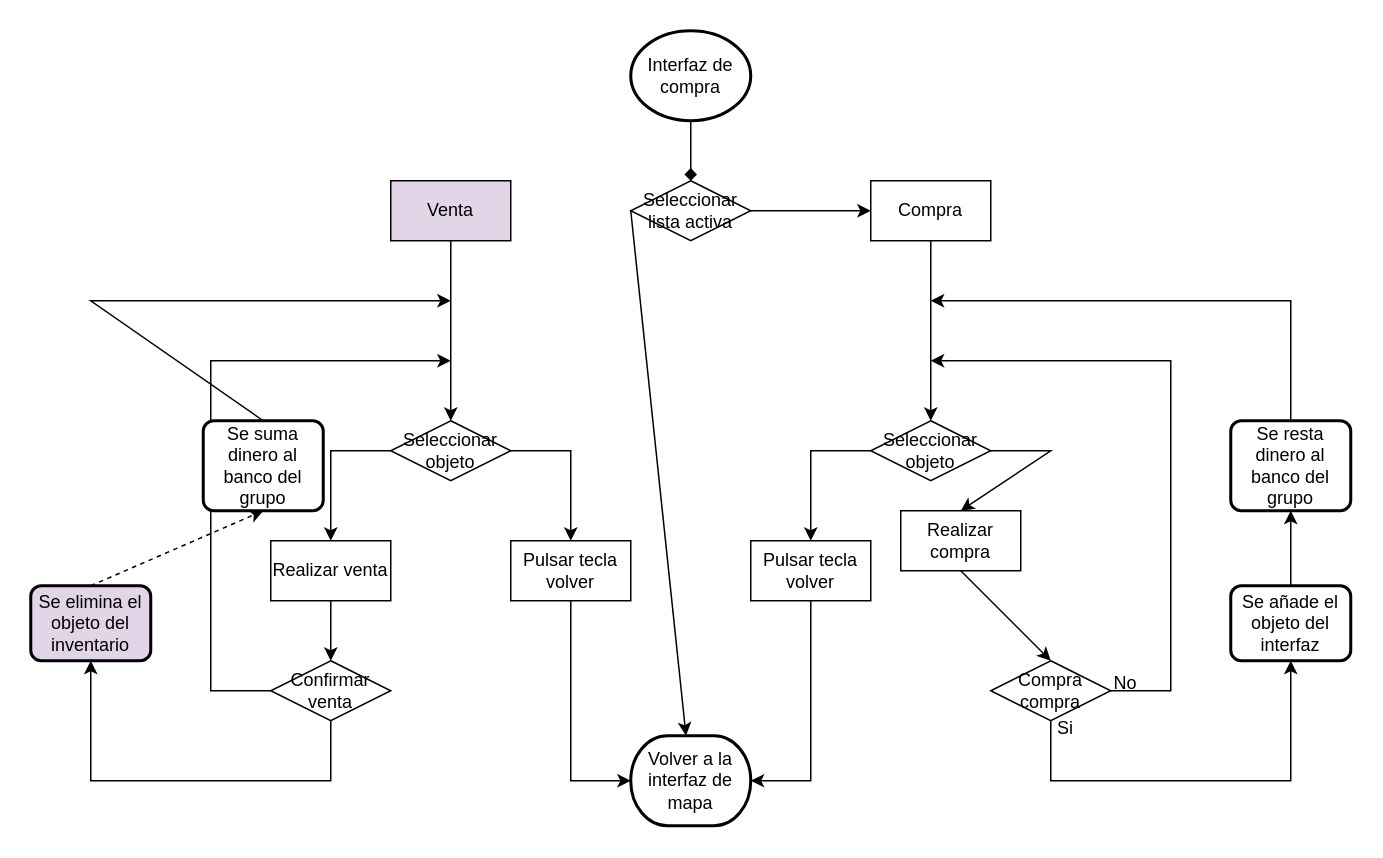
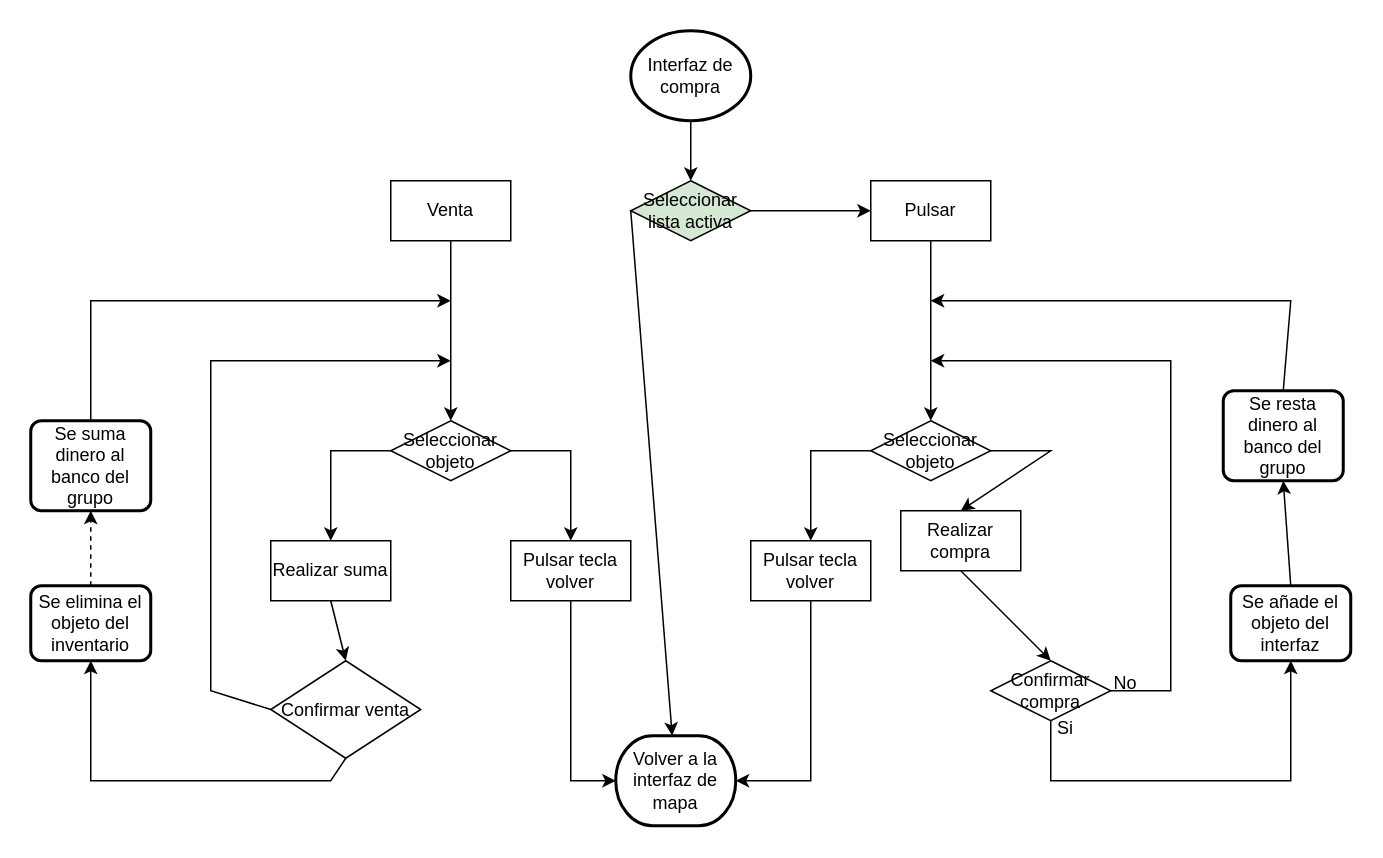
(691, 168) -> (691, 169)
(451, 211) -> (451, 211)
(691, 211) -> (691, 211)
(931, 211) -> (931, 211)
(263, 466) -> (91, 466)
(1291, 466) -> (1283, 436)
(331, 571) -> (331, 571)
(91, 623) -> (91, 623)
(331, 691) -> (346, 710)
(1051, 691) -> (1051, 691)
(691, 781) -> (676, 781)
